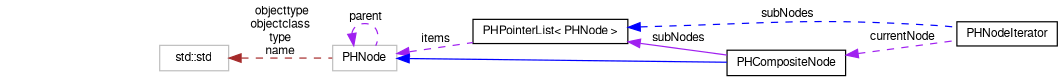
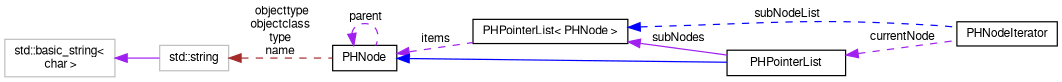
(786, 14) -> (786, 14)
none -> (60, 58)
(194, 58) -> (194, 58)
(365, 58) -> (365, 58)
(786, 63) -> (786, 63)
